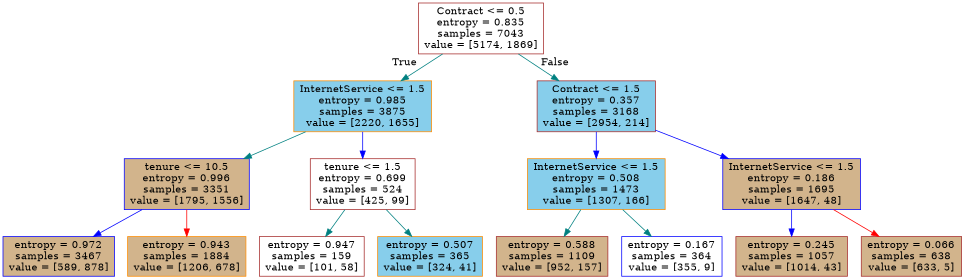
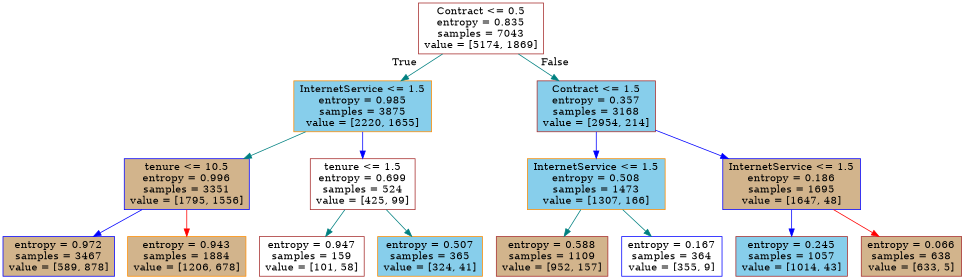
(792, 256) -> (792, 256)
